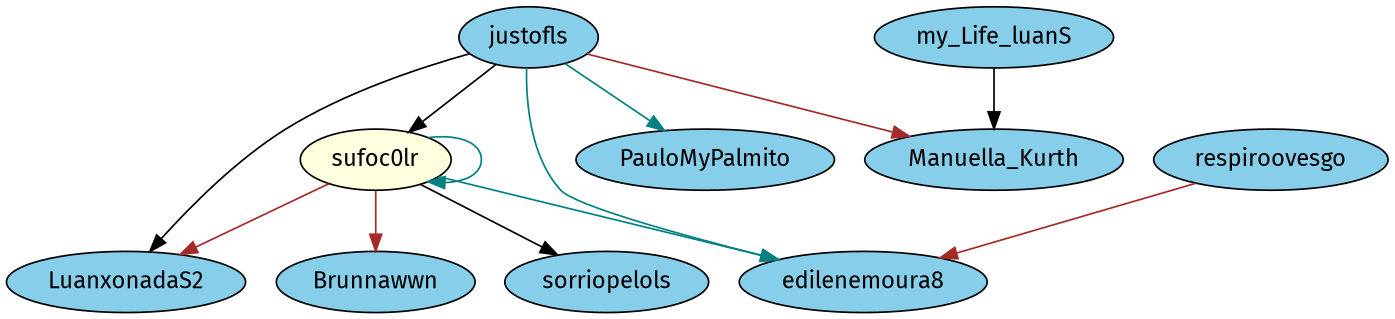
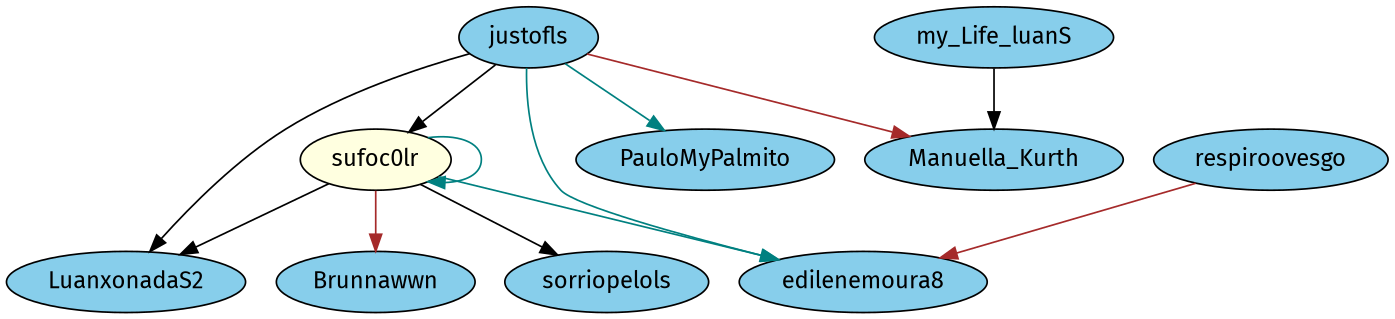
(262, 215) -> (262, 215)
